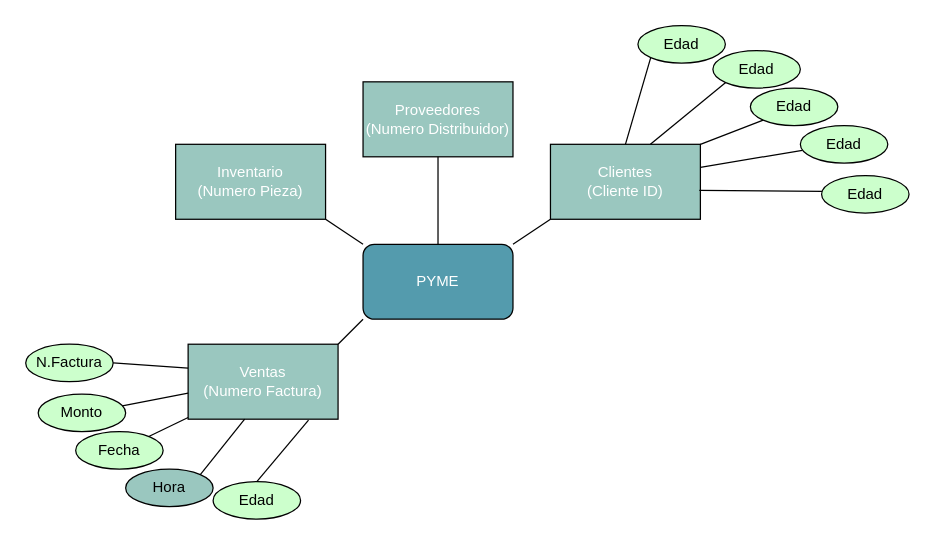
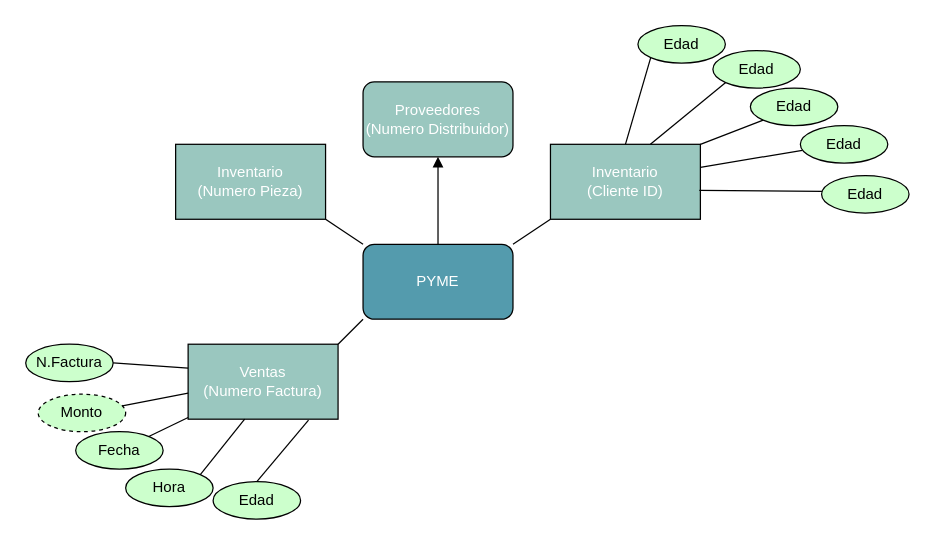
(438, 119) -> (438, 119)
(438, 164) -> (438, 168)
(626, 182) -> (626, 182)
(82, 413) -> (82, 413)
(169, 488) -> (169, 488)
